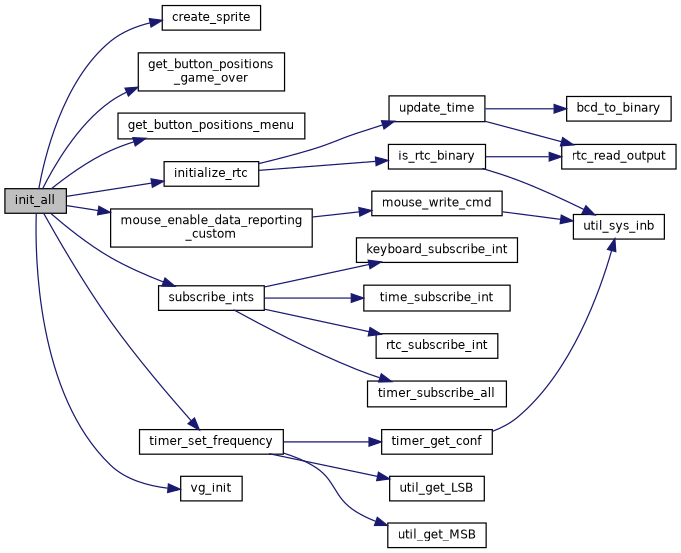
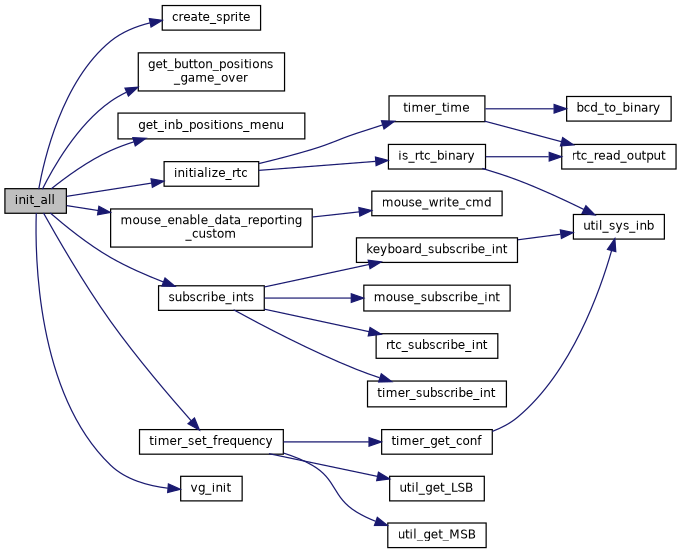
(437, 109) -> (437, 109)
(211, 126) -> (211, 126)
(532, 216) -> (539, 237)
(437, 298) -> (437, 298)
(437, 394) -> (437, 394)
